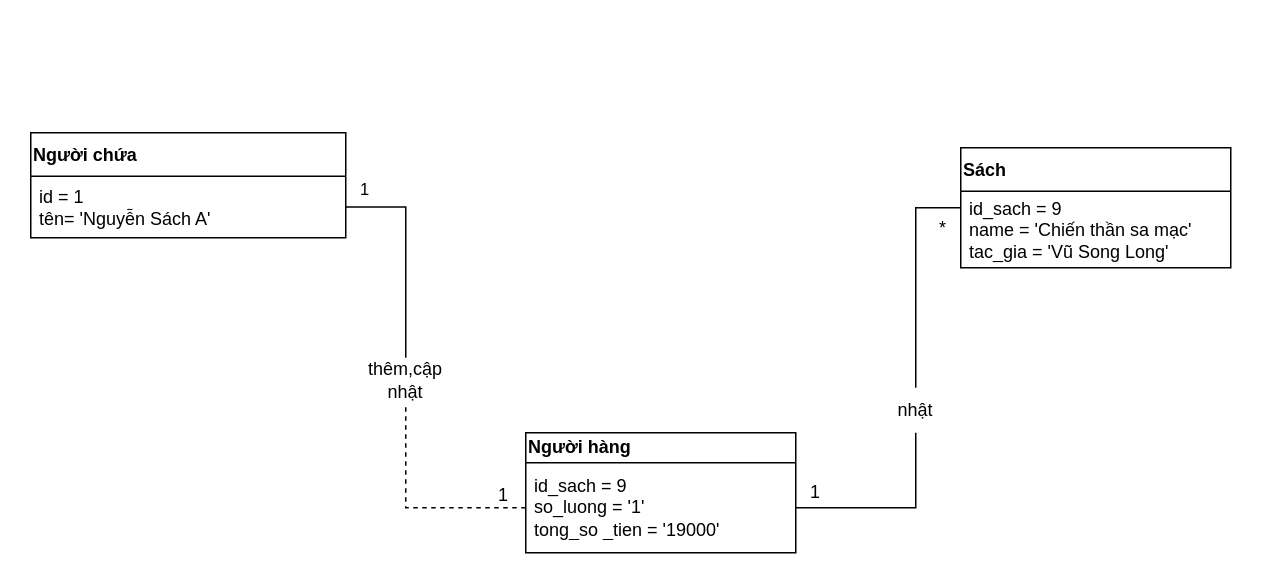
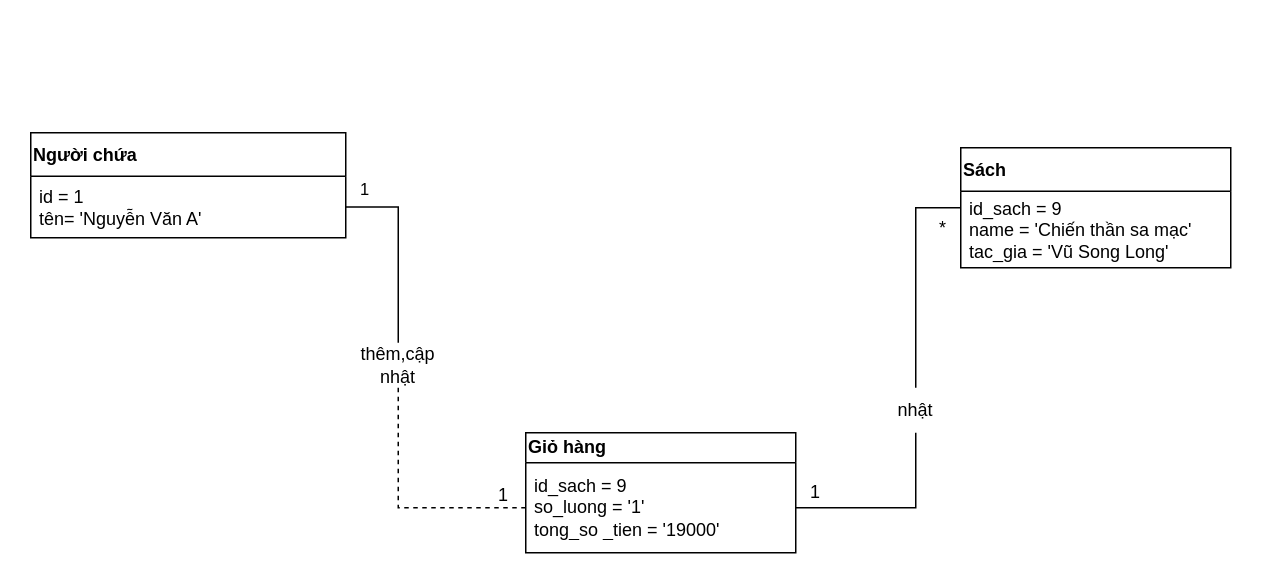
(129, 208) -> (124, 208)
(406, 380) -> (398, 365)
(574, 448) -> (564, 448)
